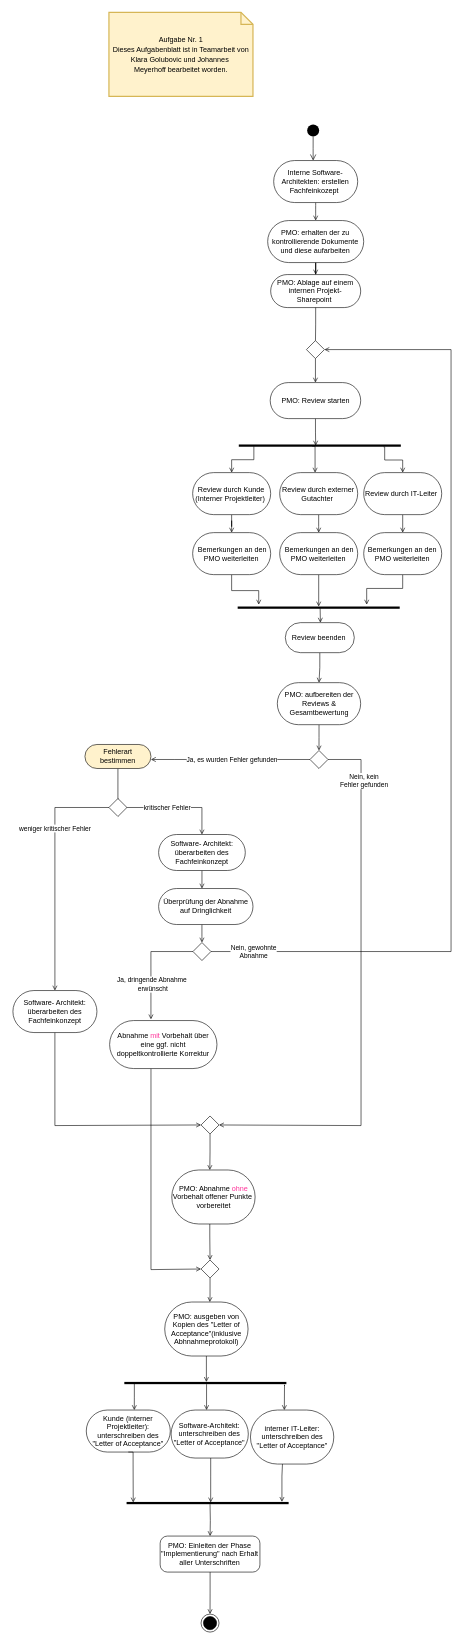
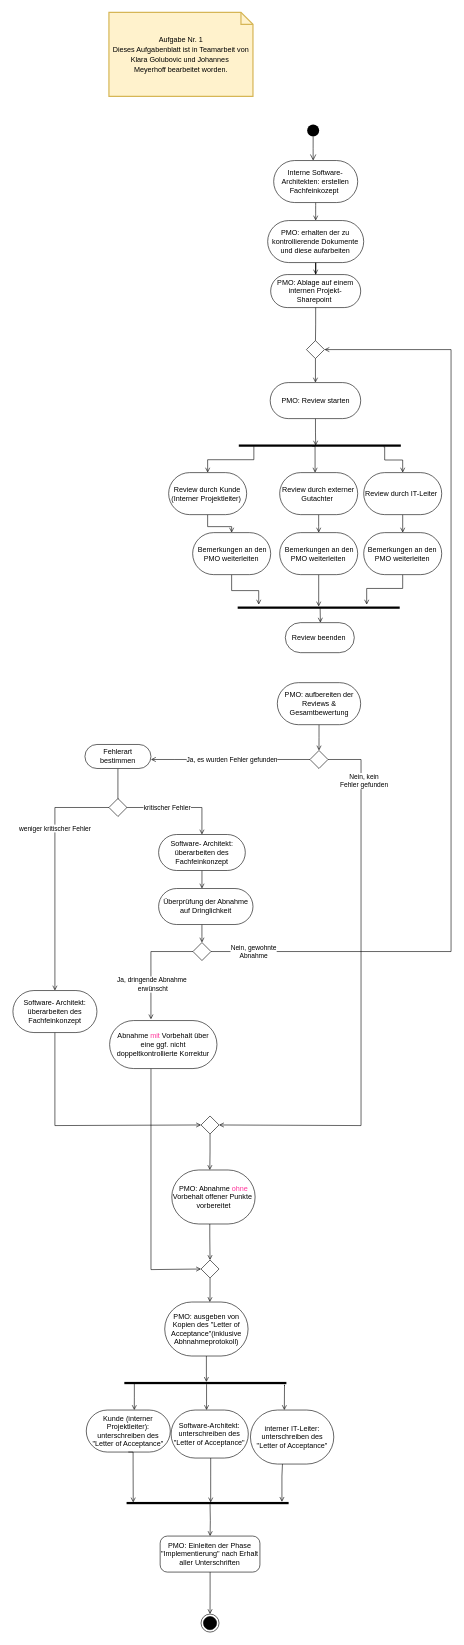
(232, 494) -> (208, 494)
(320, 666) -> none
(118, 756) -> (118, 756)
